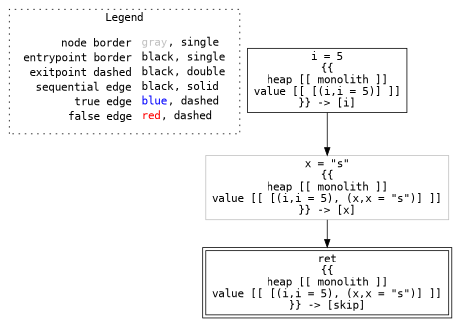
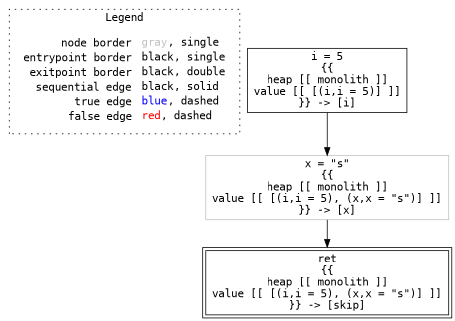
(84, 73) -> (84, 73)
